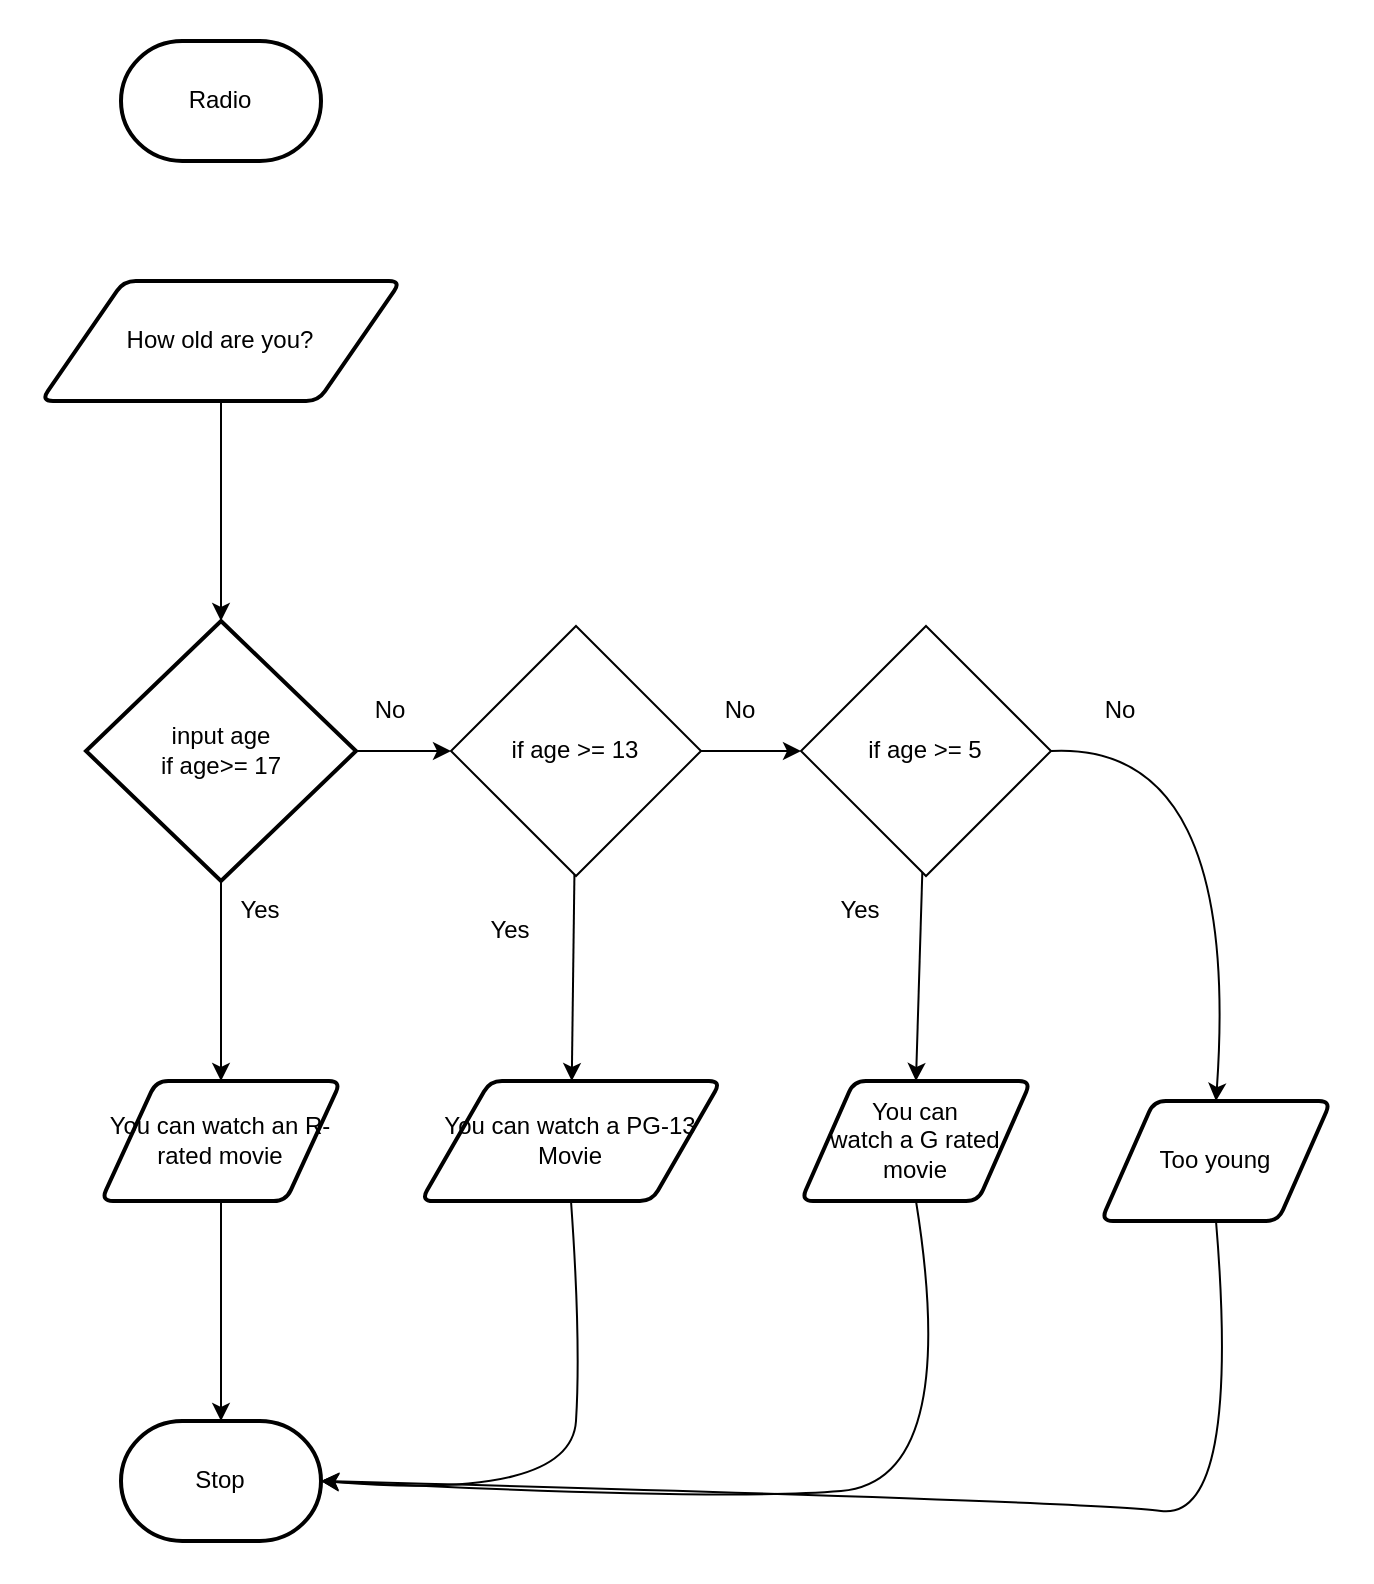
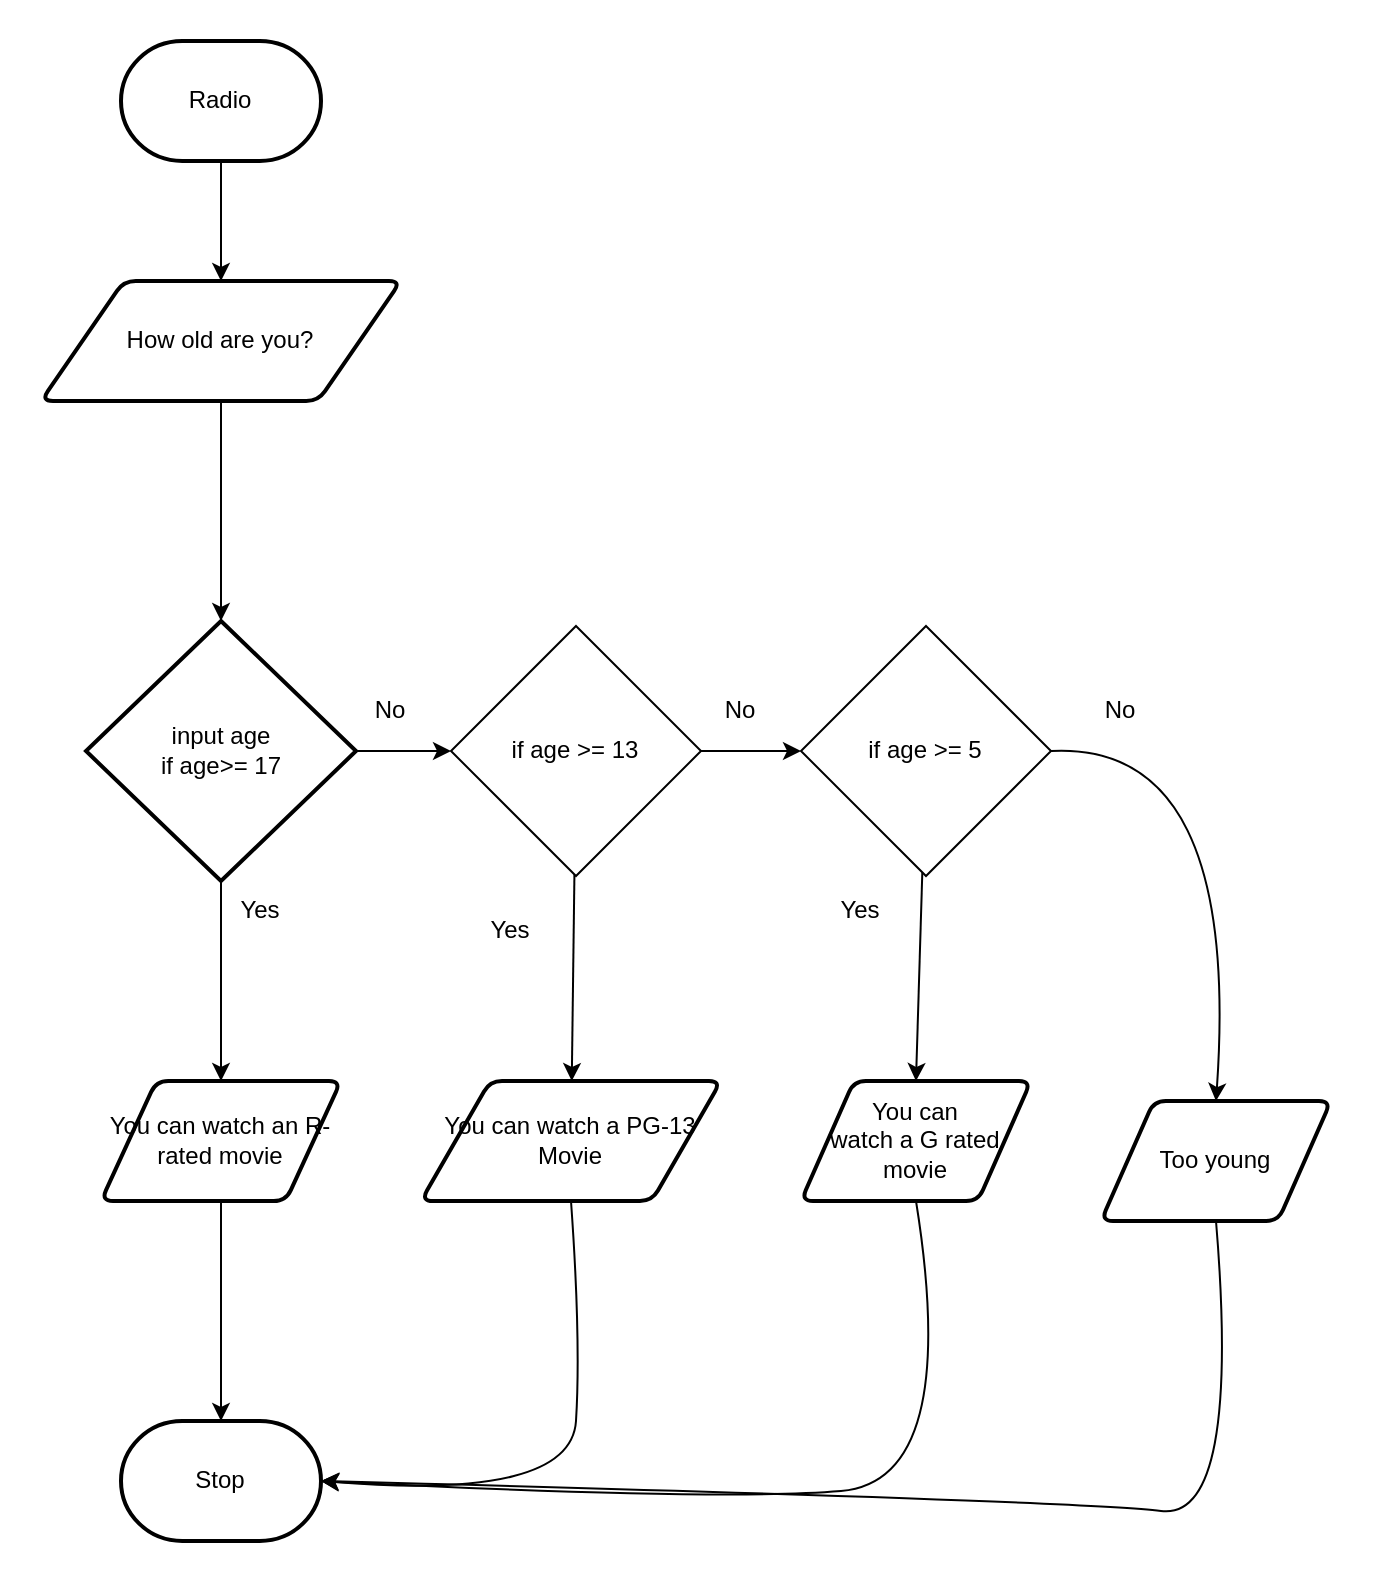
none -> (221, 214)
